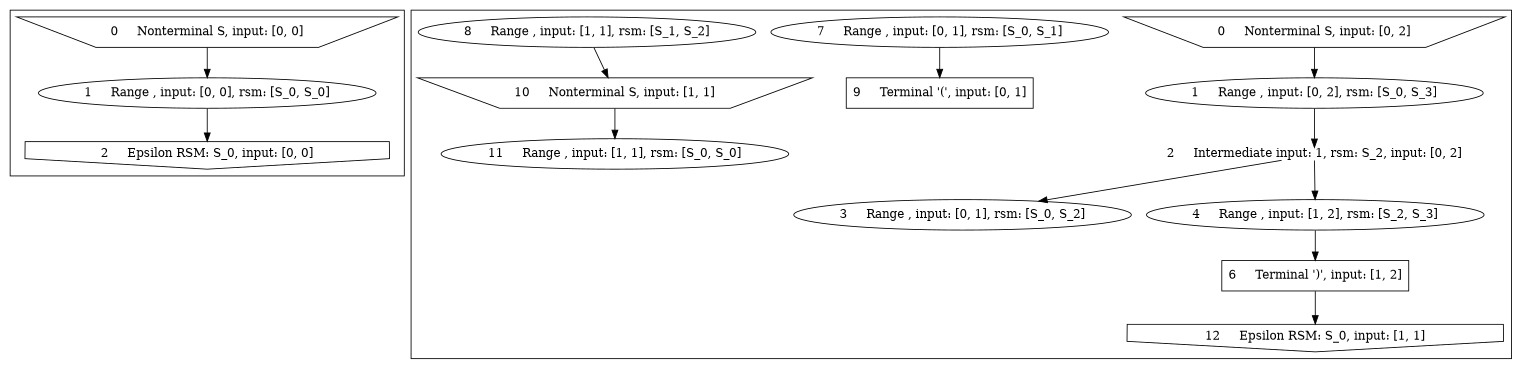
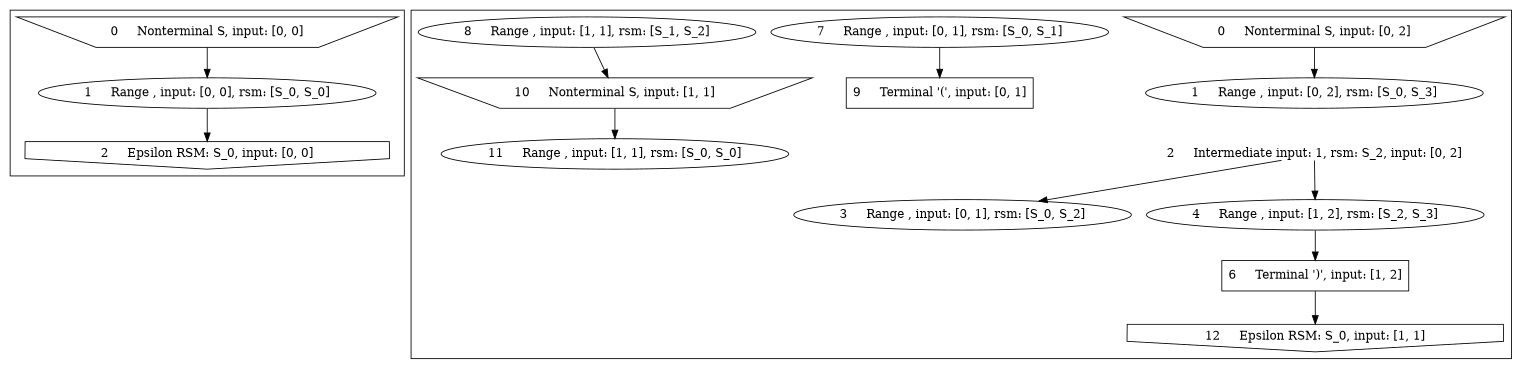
(1314, 124) -> none
